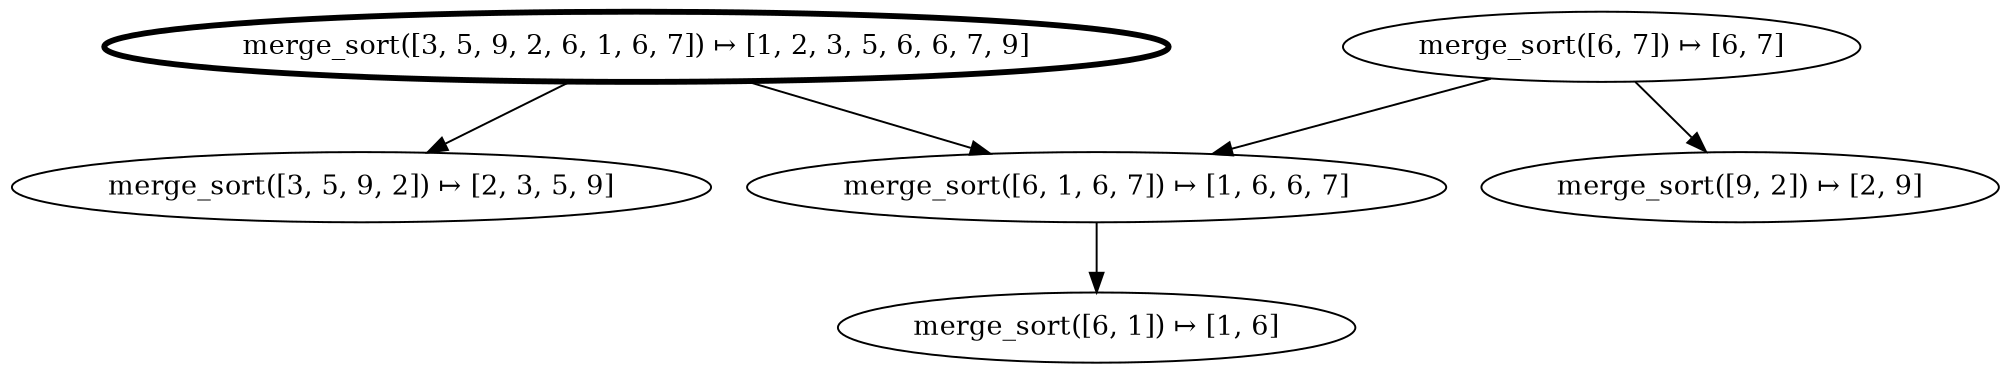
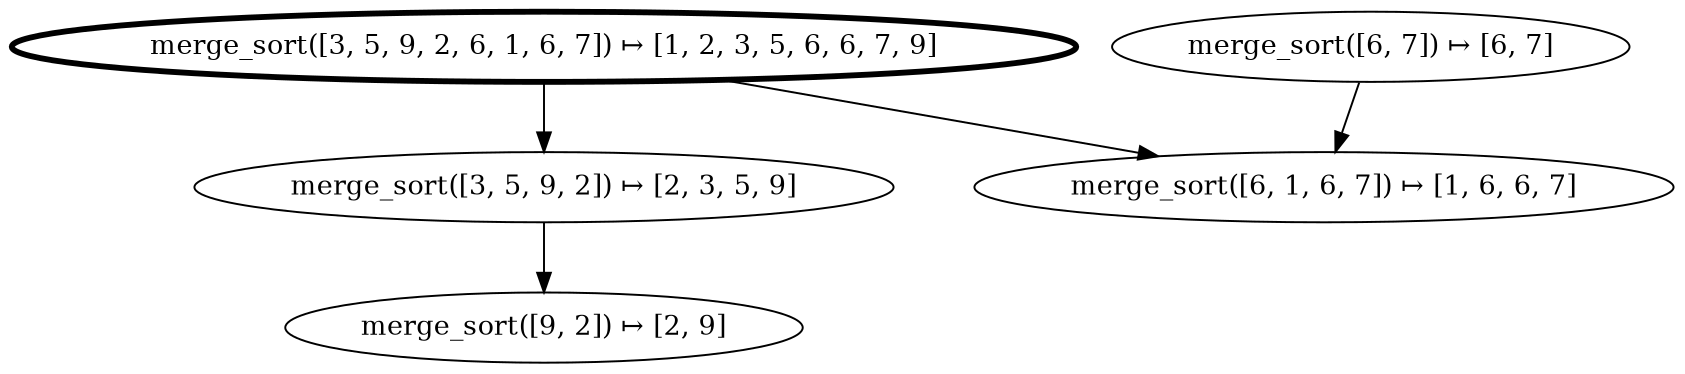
(1663, 110) -> (544, 248)
(1097, 328) -> none
